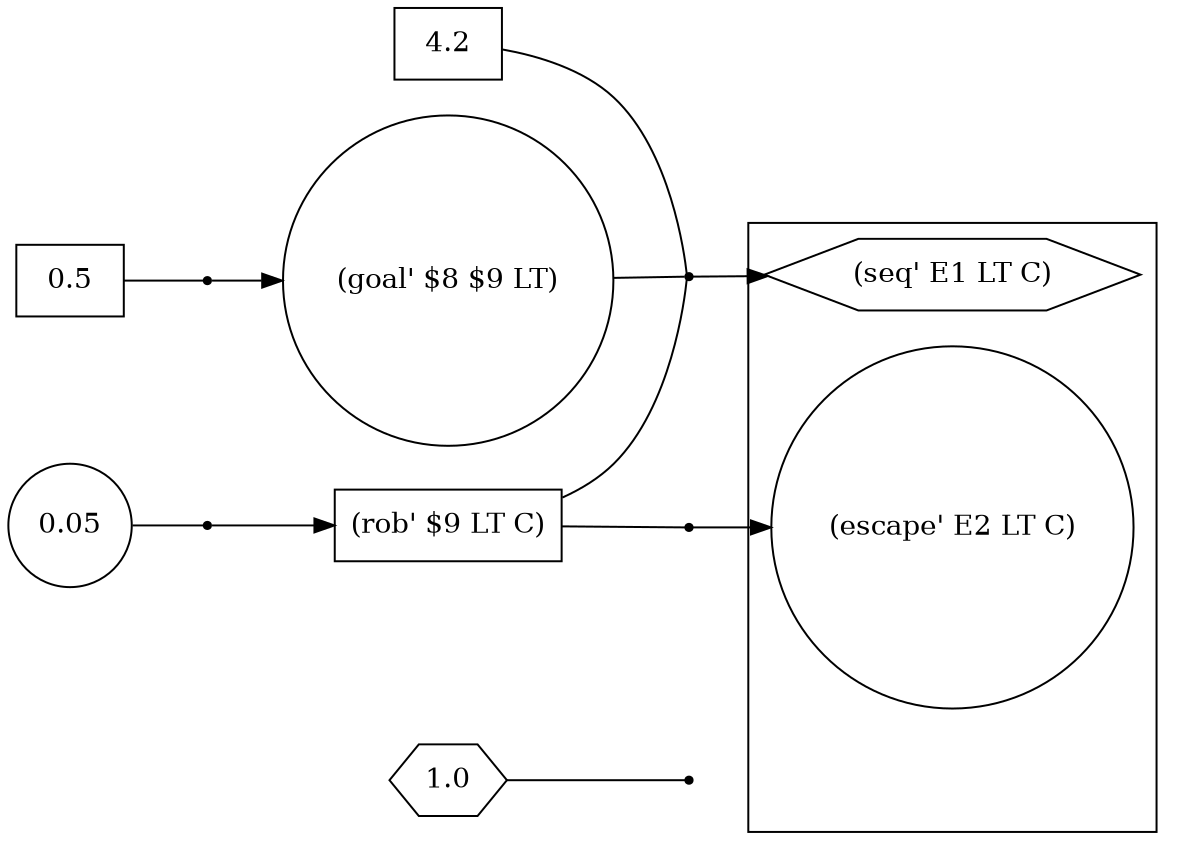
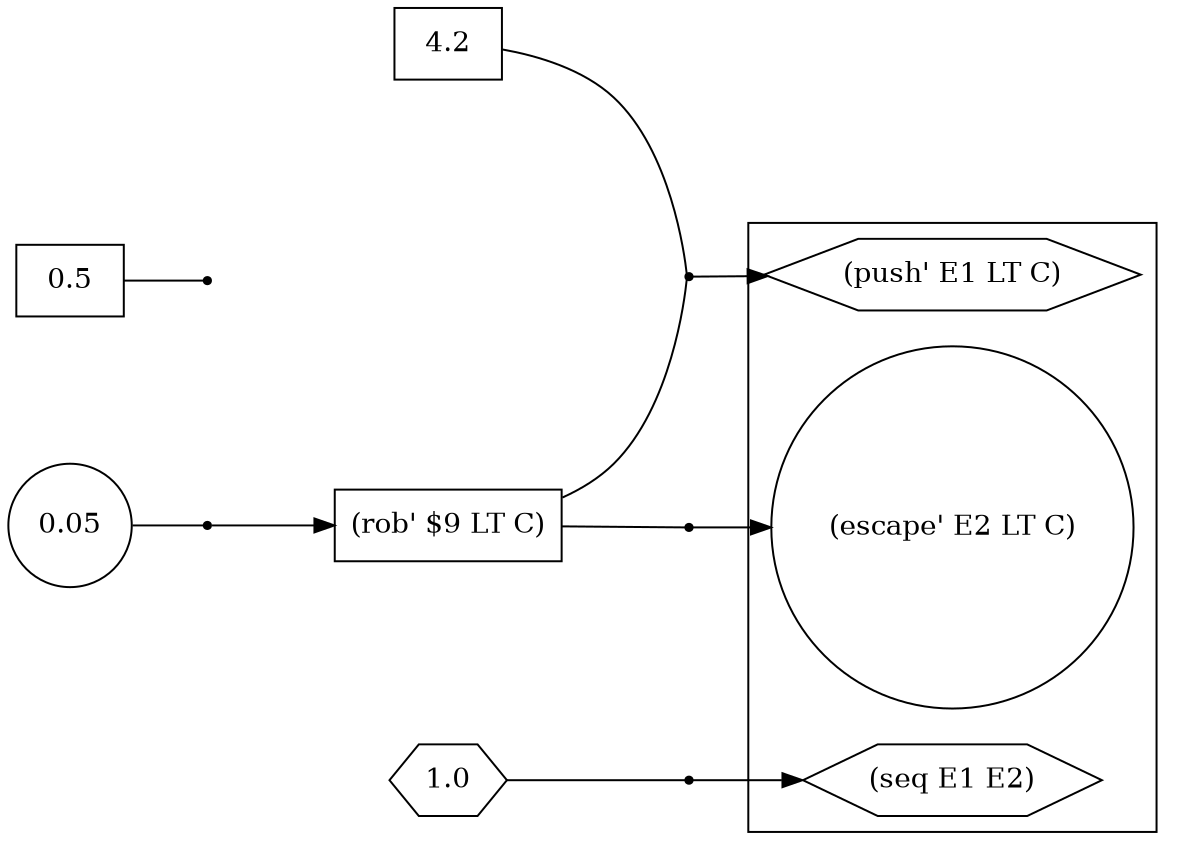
(952, 275) -> (952, 275)
(448, 281) -> none
none -> (952, 780)
